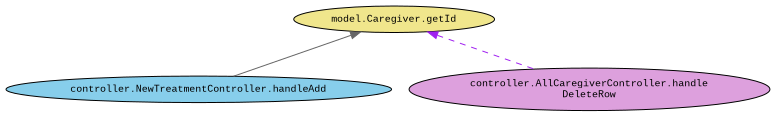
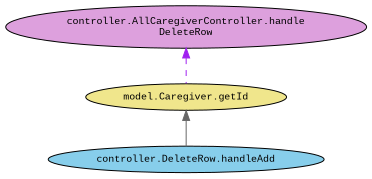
(486, 52) -> (186, 71)
(199, 89) -> (186, 159)
